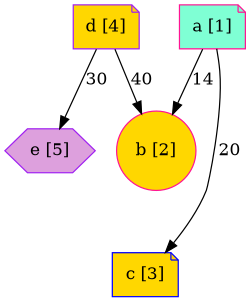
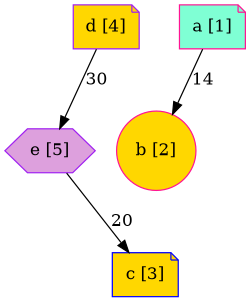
(126, 76) -> none
(214, 151) -> (94, 208)
